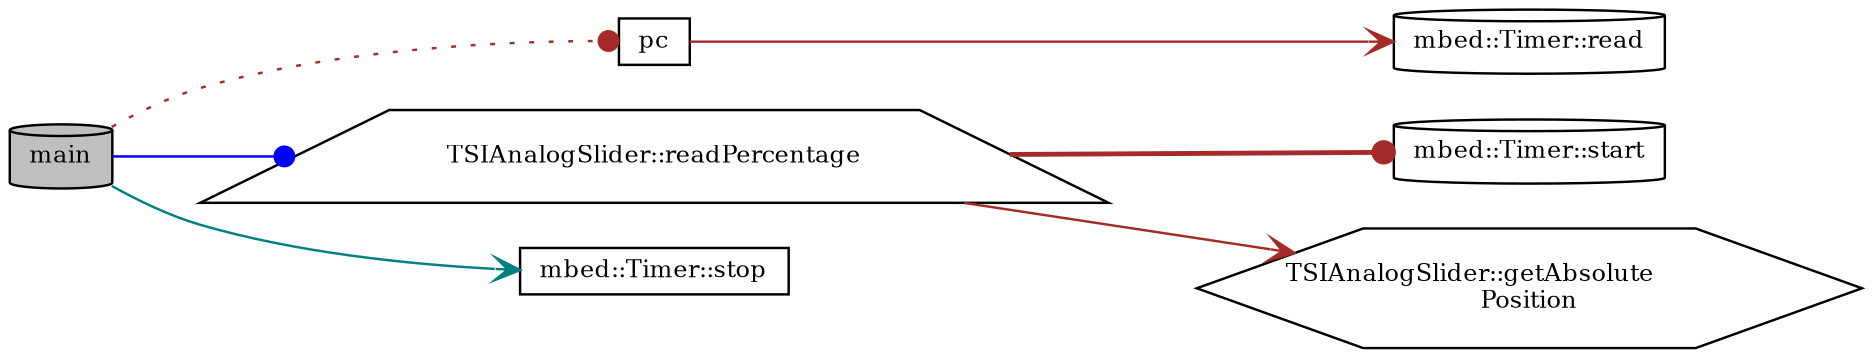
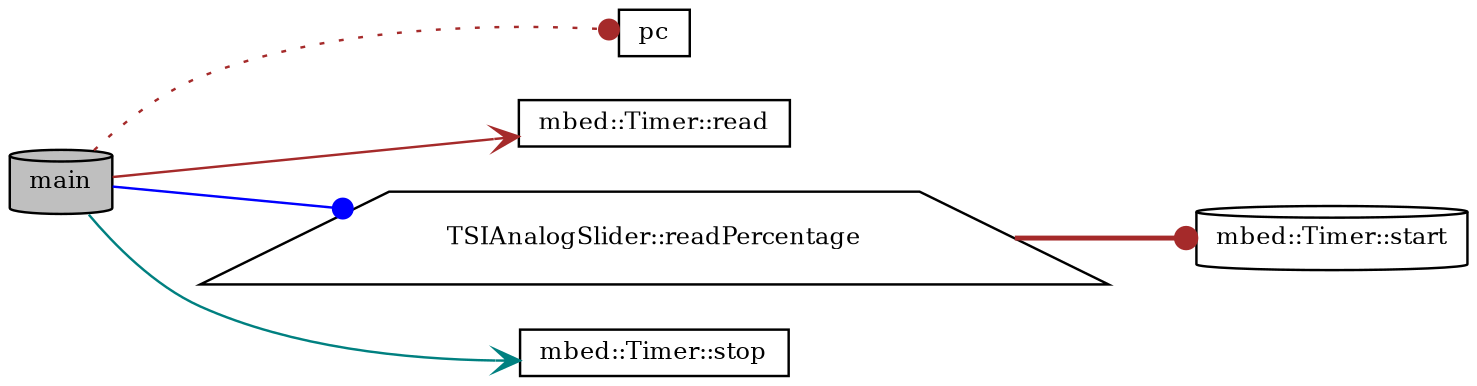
(1029, 42) -> (303, 158)
(1529, 42) -> (654, 123)
(1529, 288) -> none
